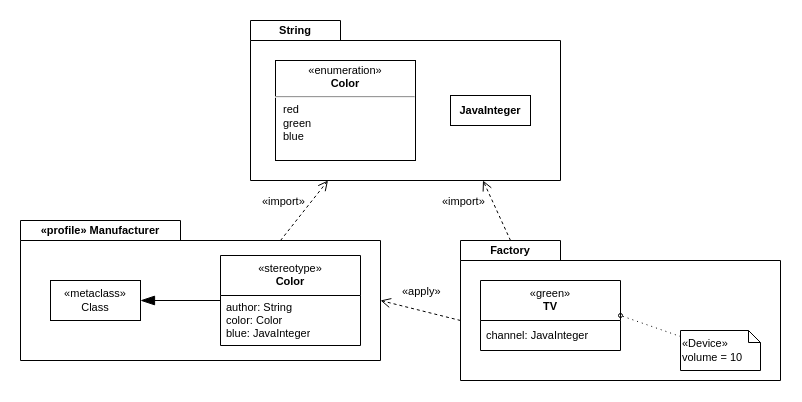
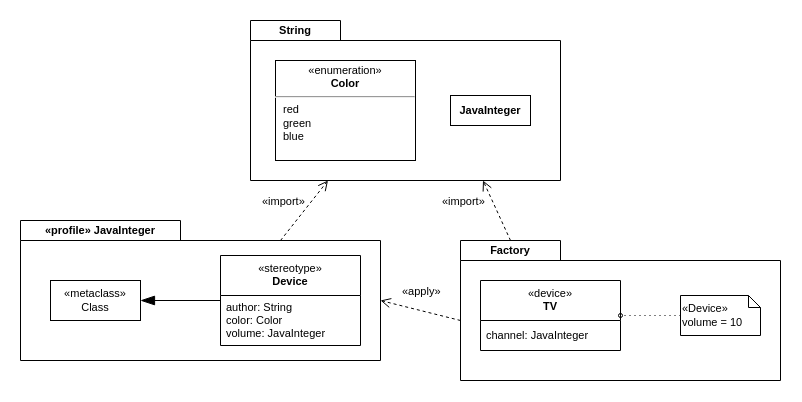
(101, 231) -> (101, 231)
(291, 276) -> (291, 276)
(551, 301) -> (551, 301)
(275, 321) -> (281, 321)
(721, 351) -> (721, 316)
